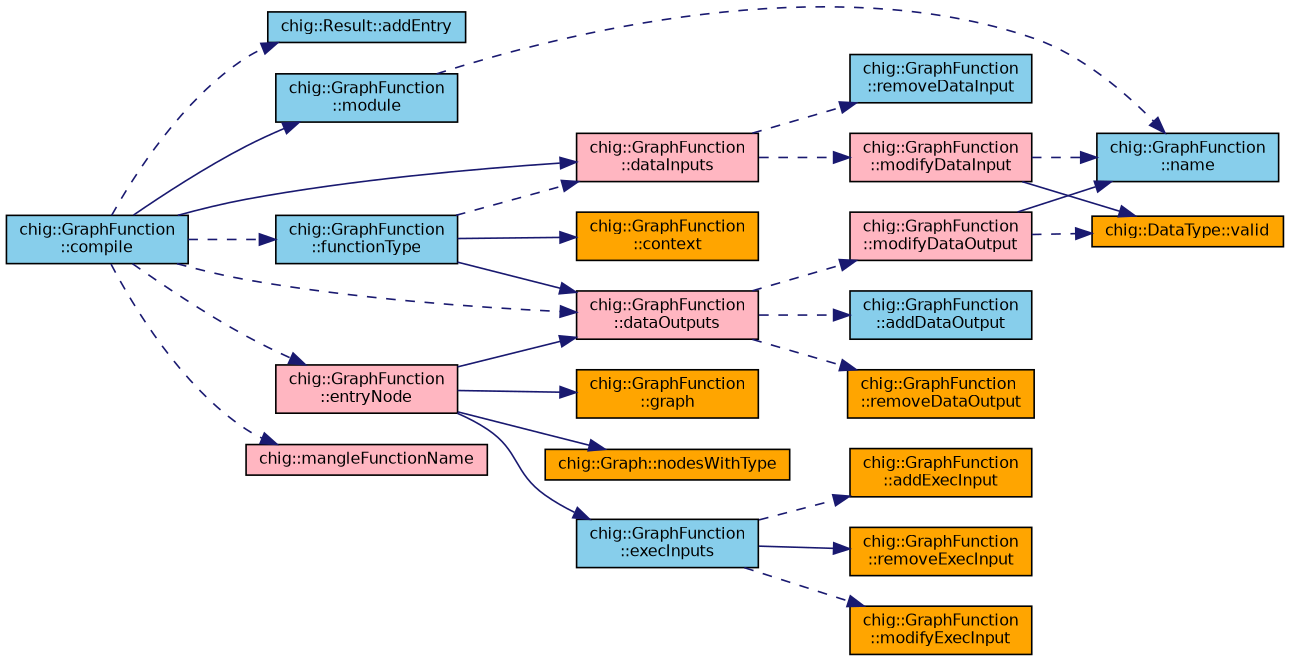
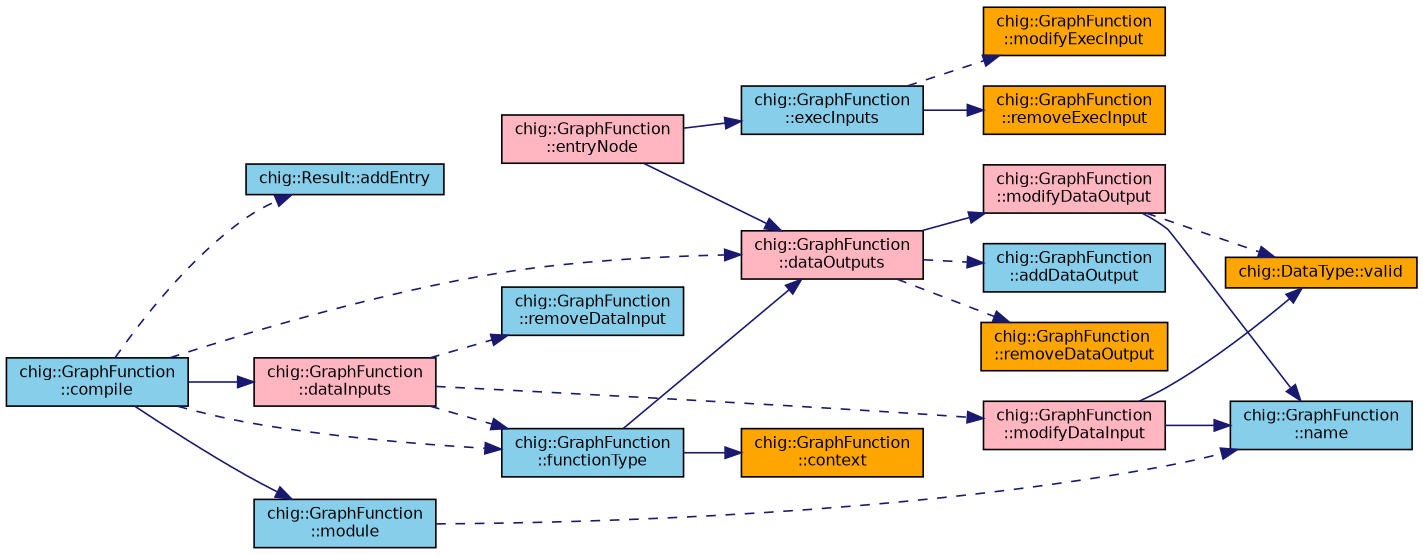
(1056, 157) -> (1190, 425)
(509, 201) -> (461, 415)
(796, 278) -> (945, 224)
(209, 315) -> none
(667, 394) -> none
(367, 460) -> none
(667, 465) -> none
(941, 473) -> none
